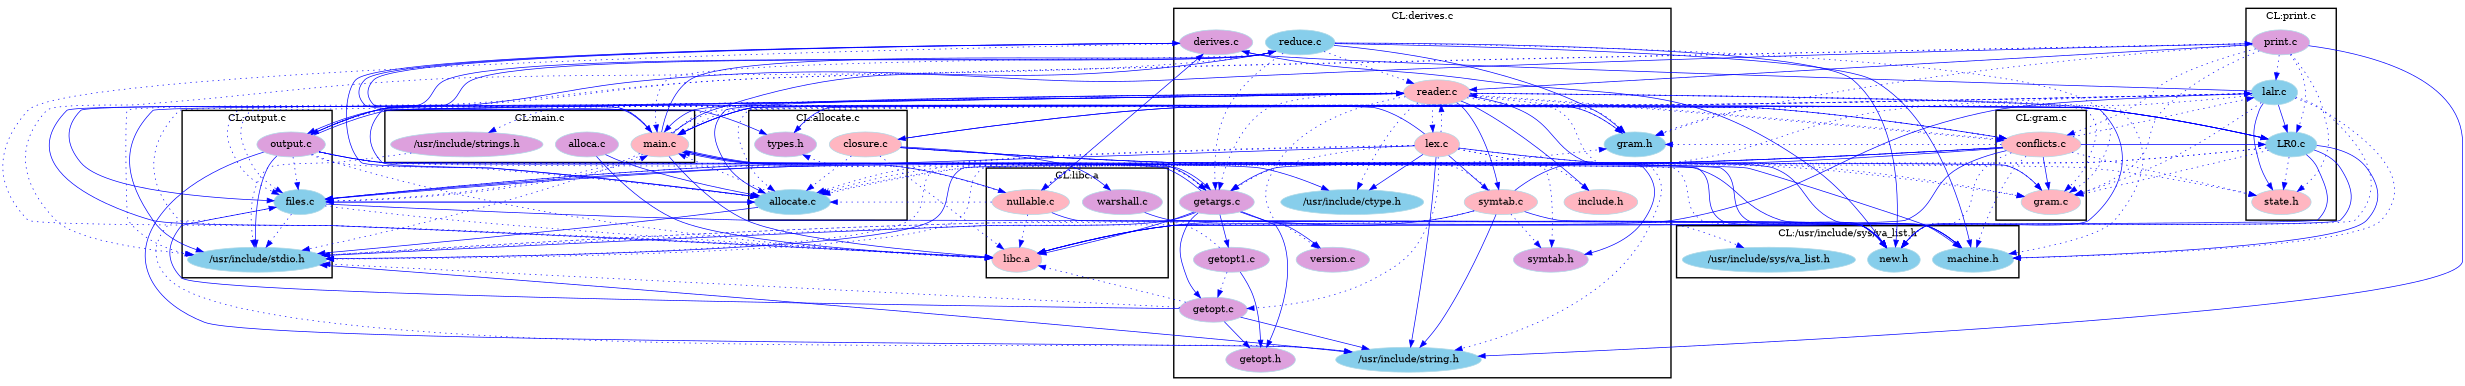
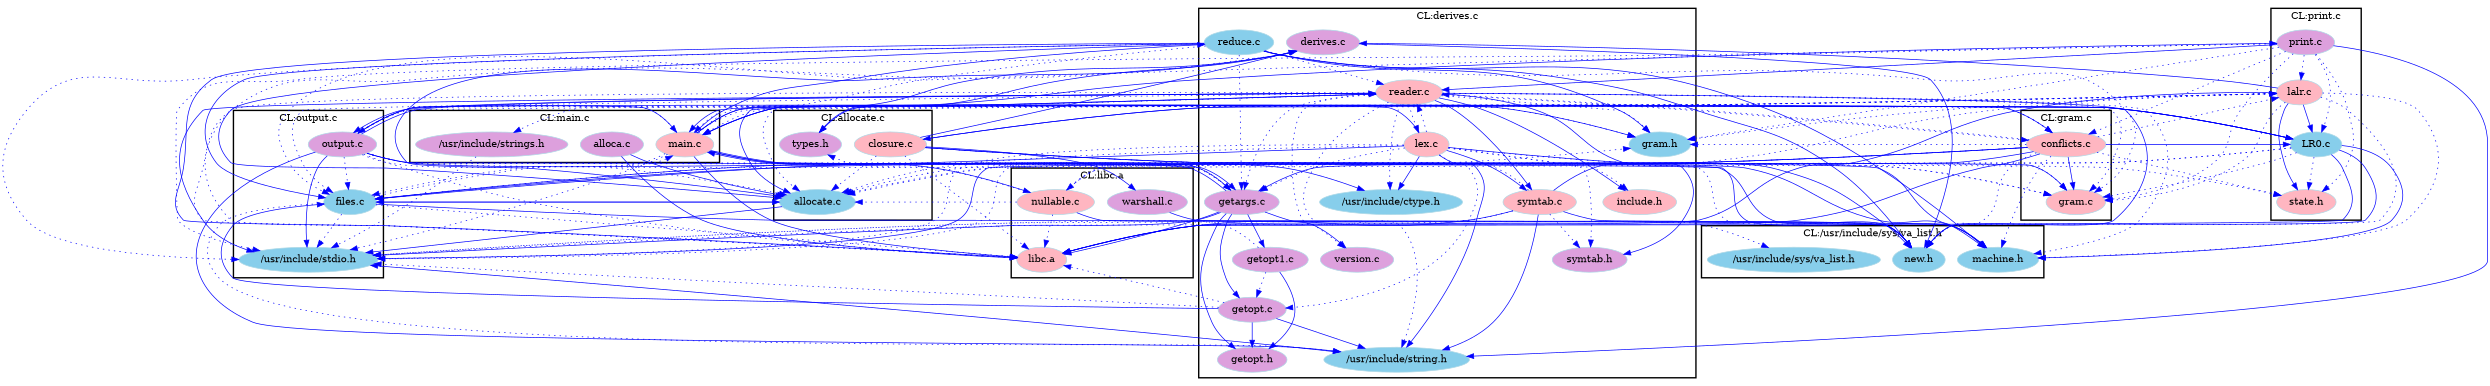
(2274, 92) -> (2299, 92)
(1121, 125) -> (1031, 113)
(727, 175) -> none
